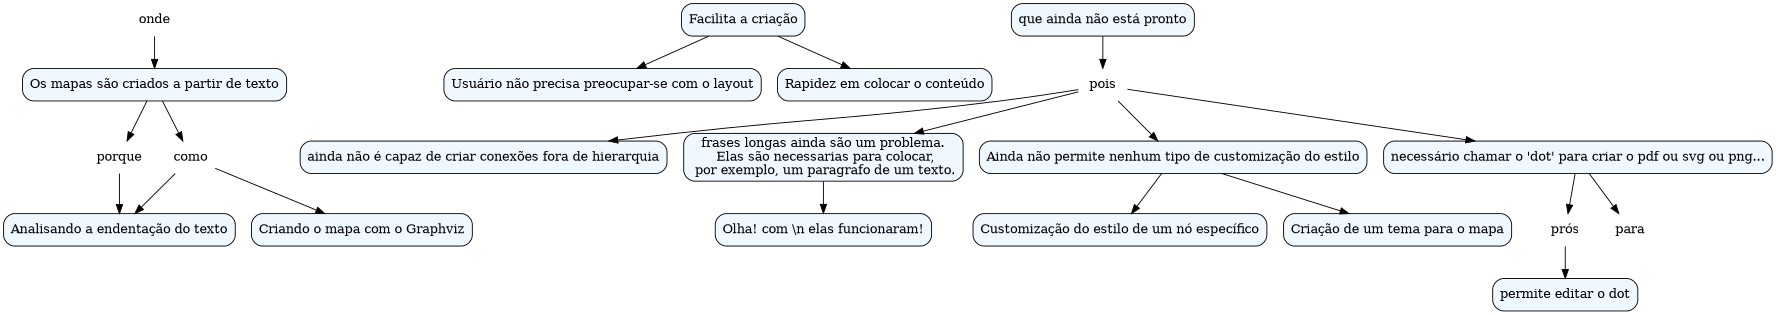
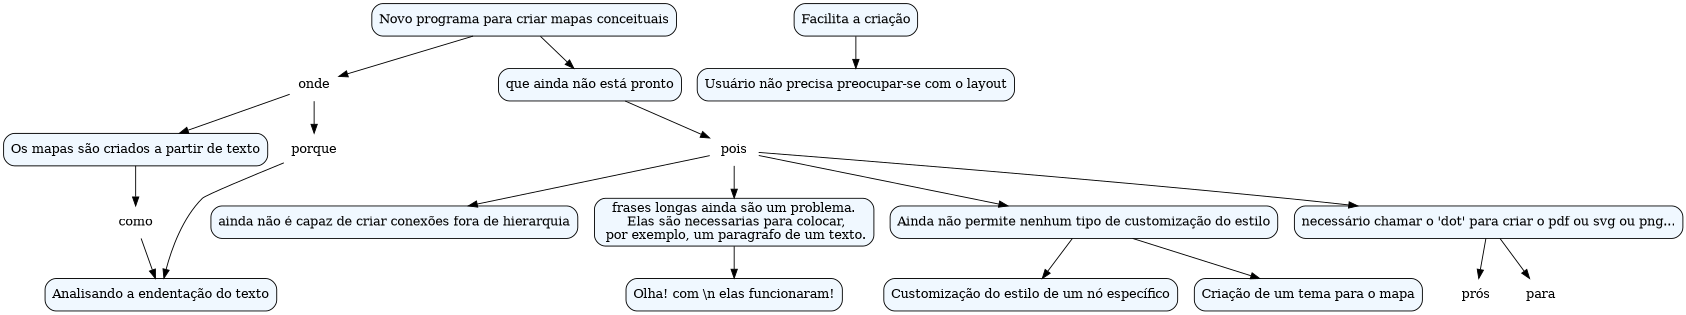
none -> (524, 20)
(885, 85) -> none
(139, 117) -> (314, 113)
(362, 230) -> none
(1565, 295) -> none
